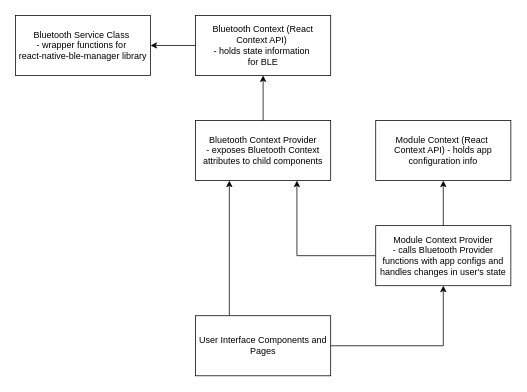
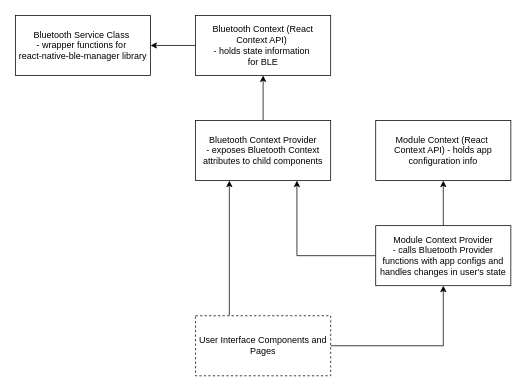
(263, 345) -> (263, 345)
